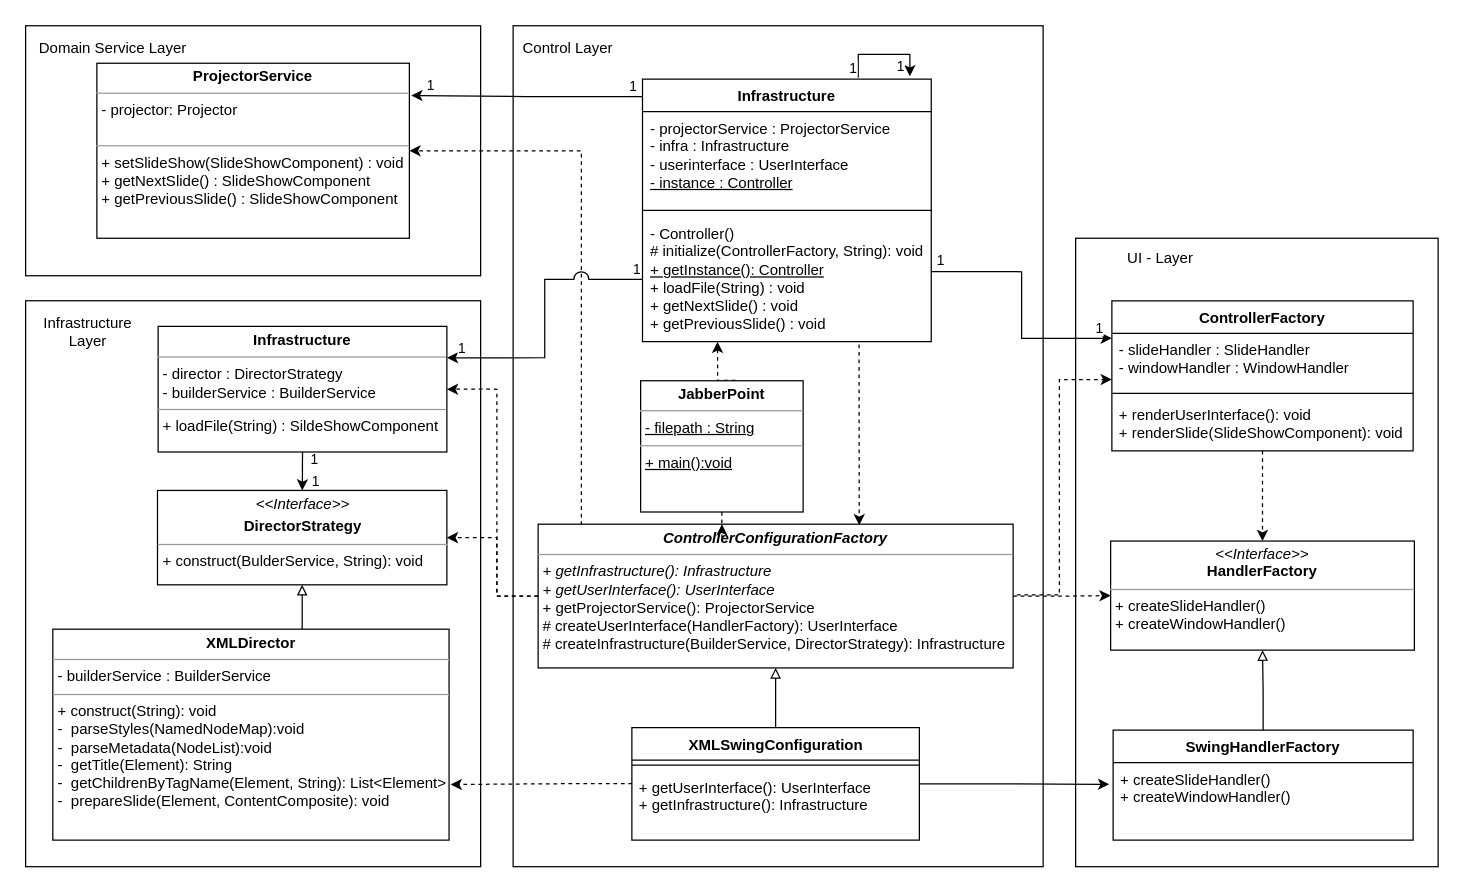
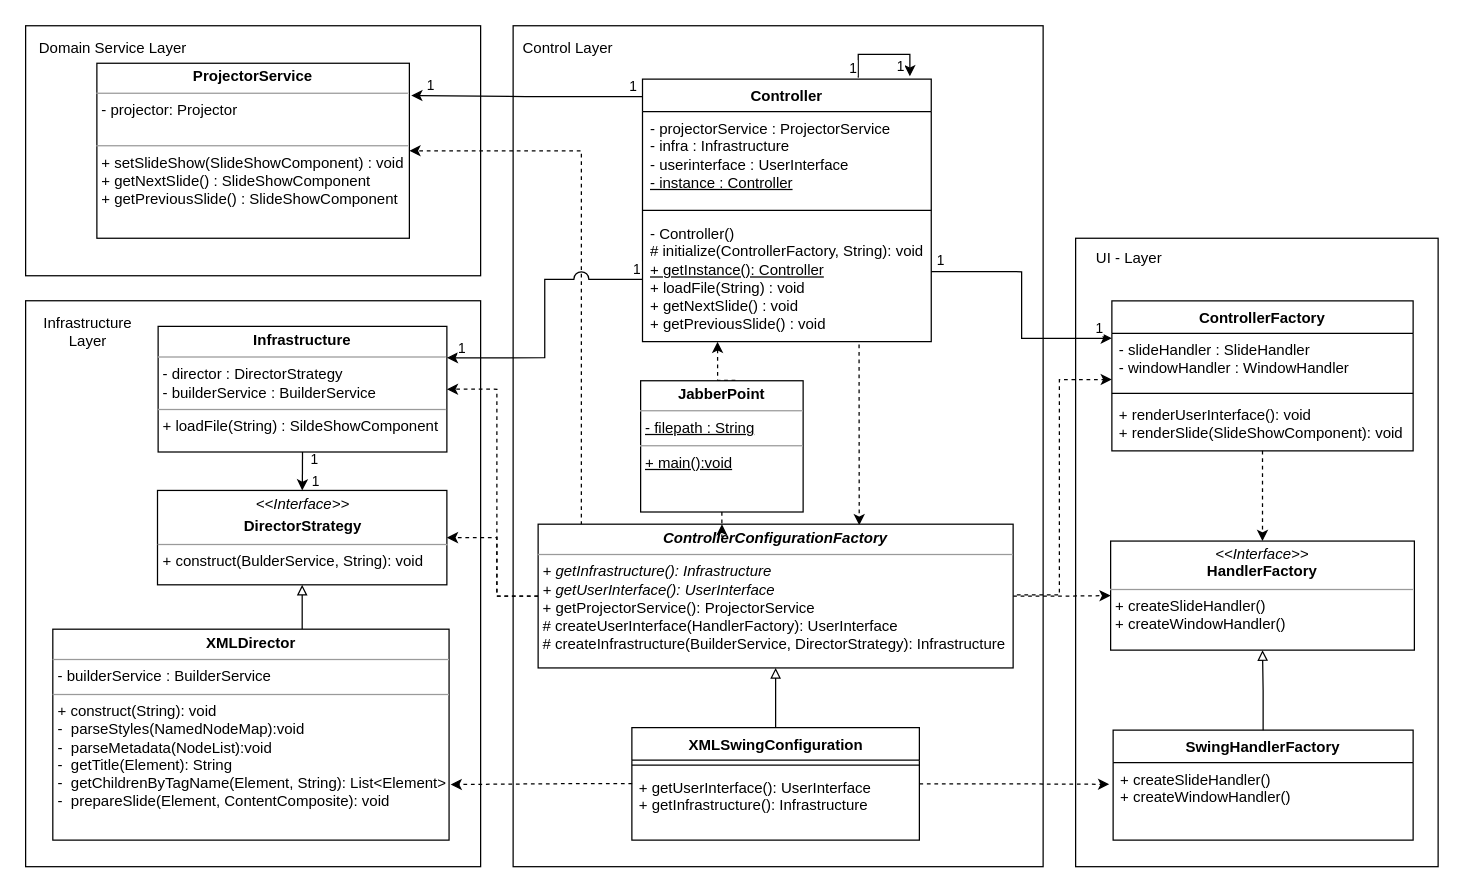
(786, 96) -> (786, 96)
(1161, 259) -> (1129, 259)
(1011, 784) -> (1011, 784)
